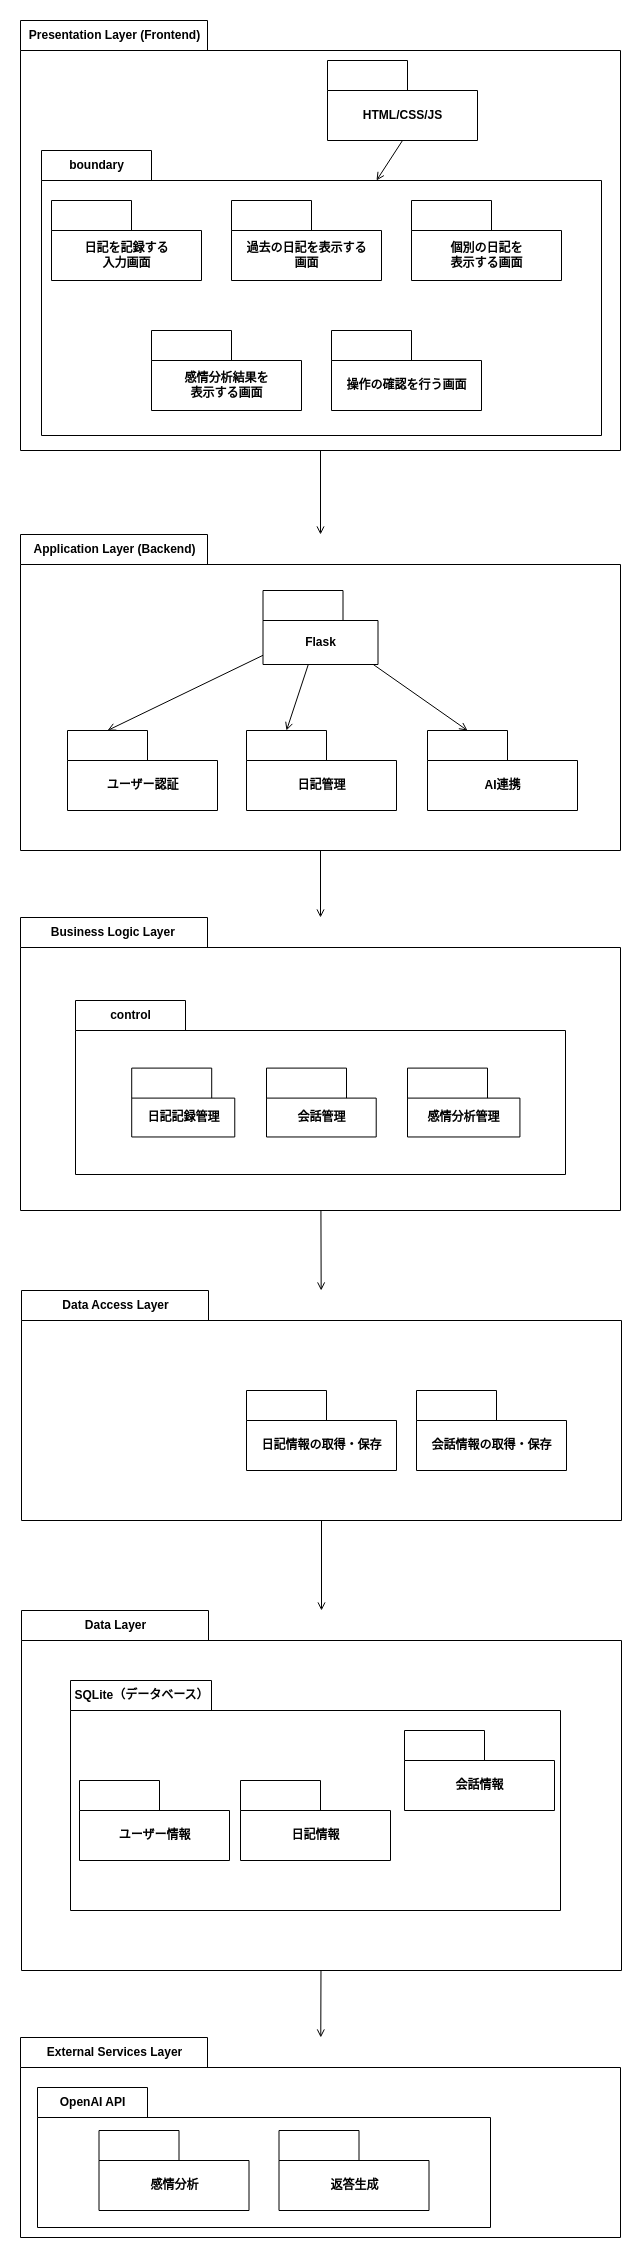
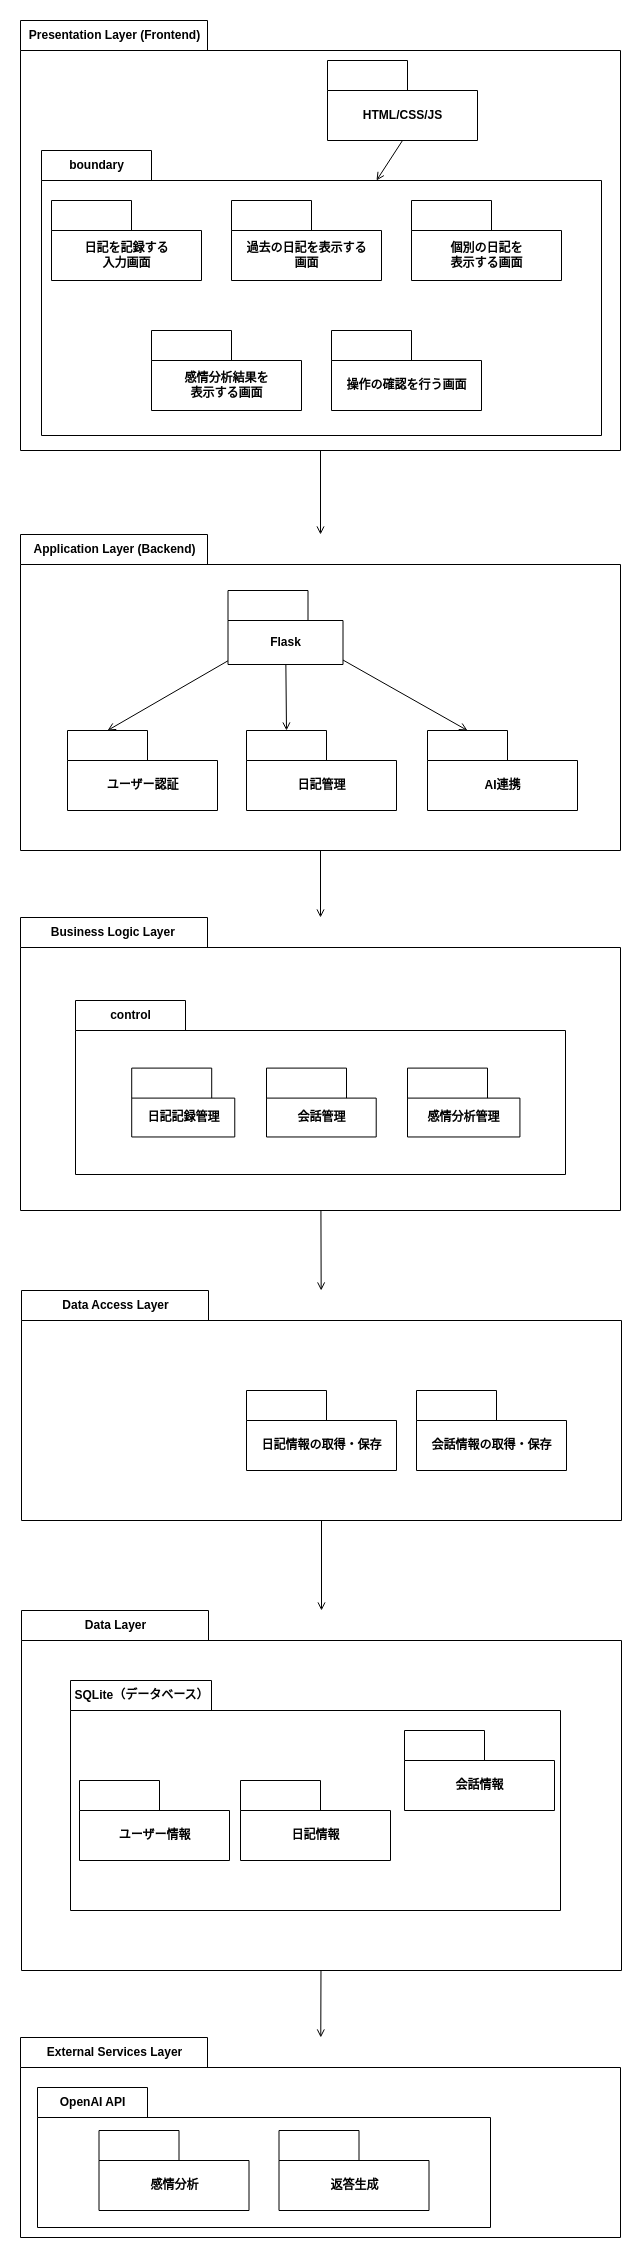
(321, 628) -> (286, 628)
